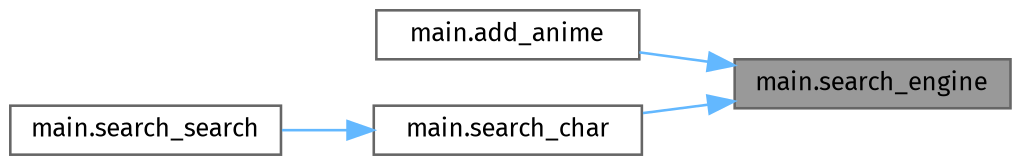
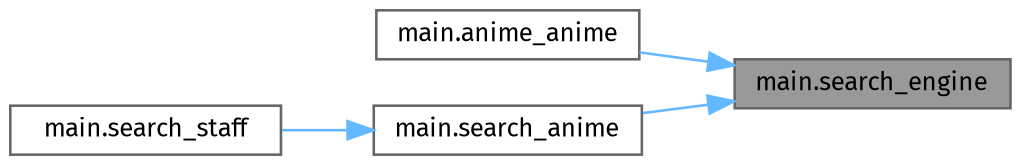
(508, 35) -> (508, 35)
(146, 130) -> (146, 130)
(508, 130) -> (508, 130)
